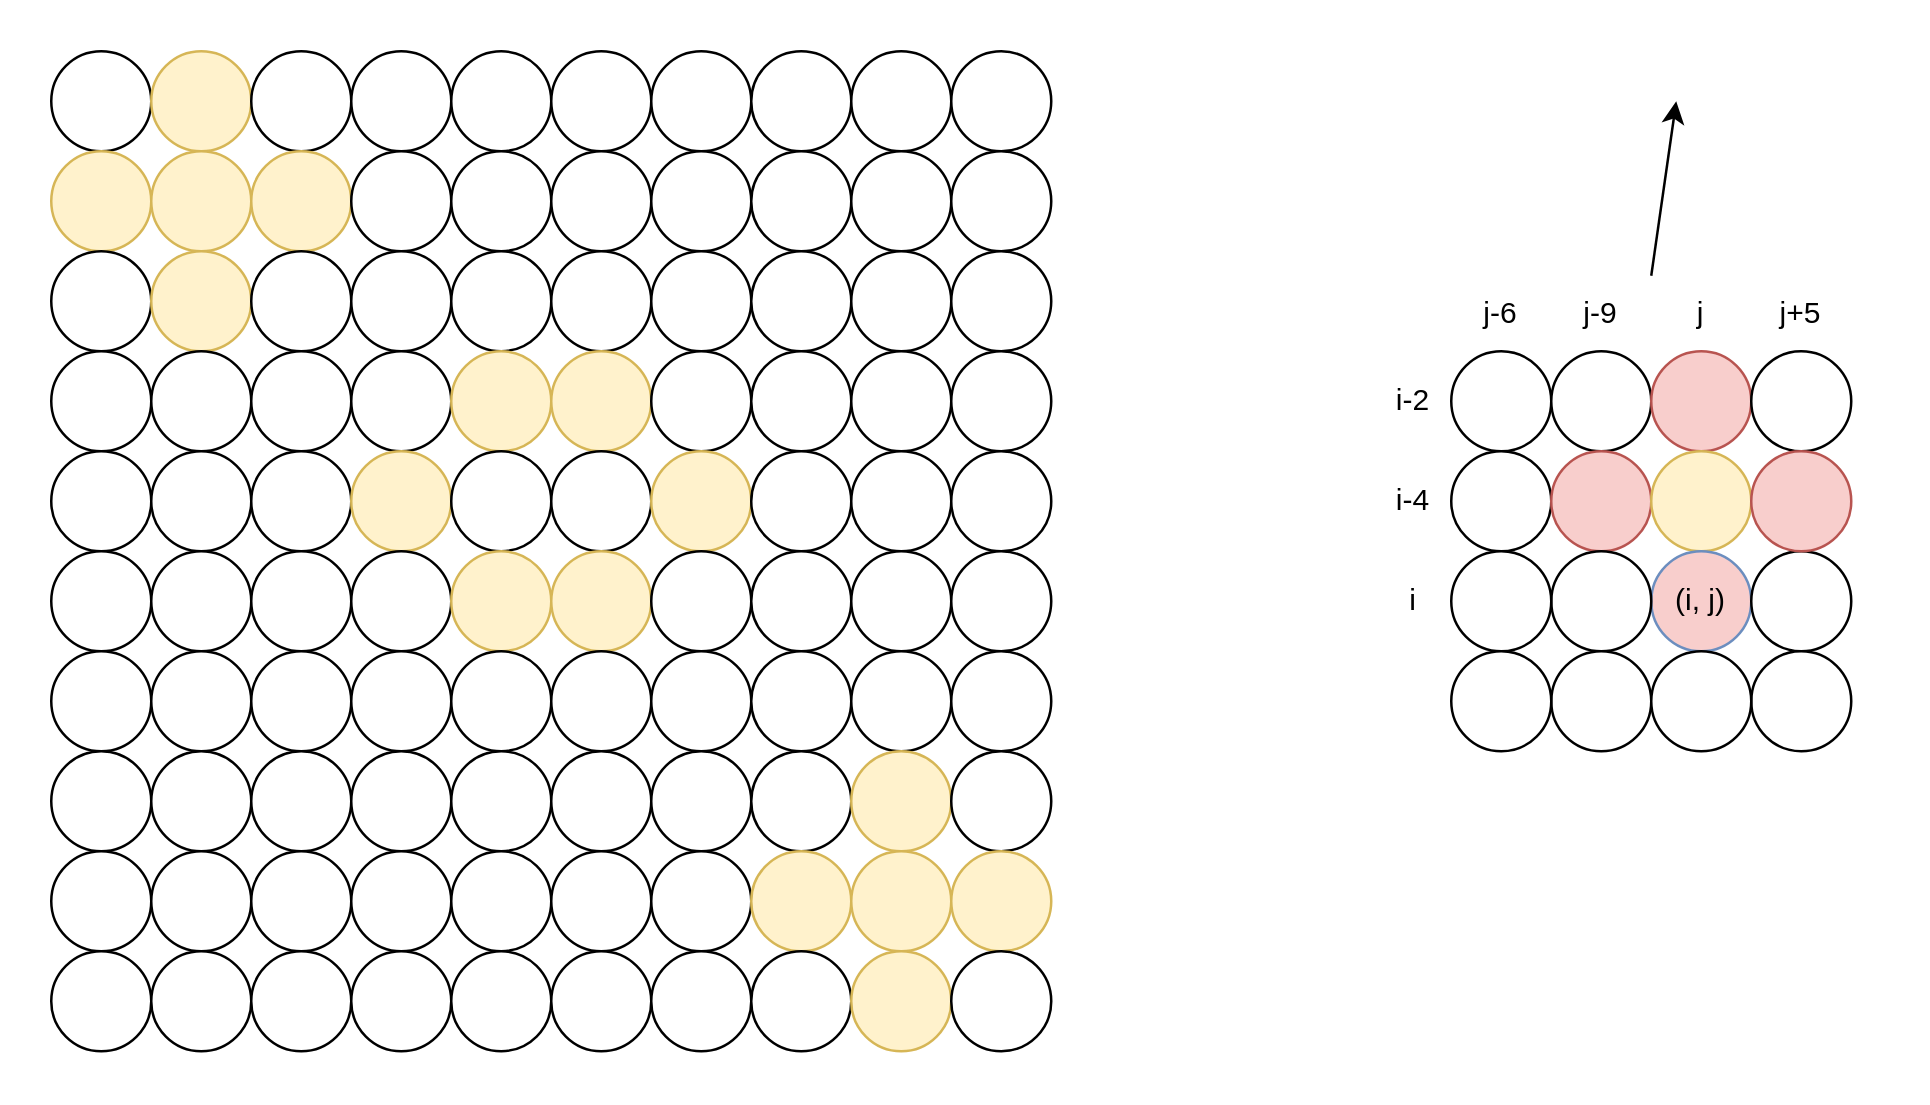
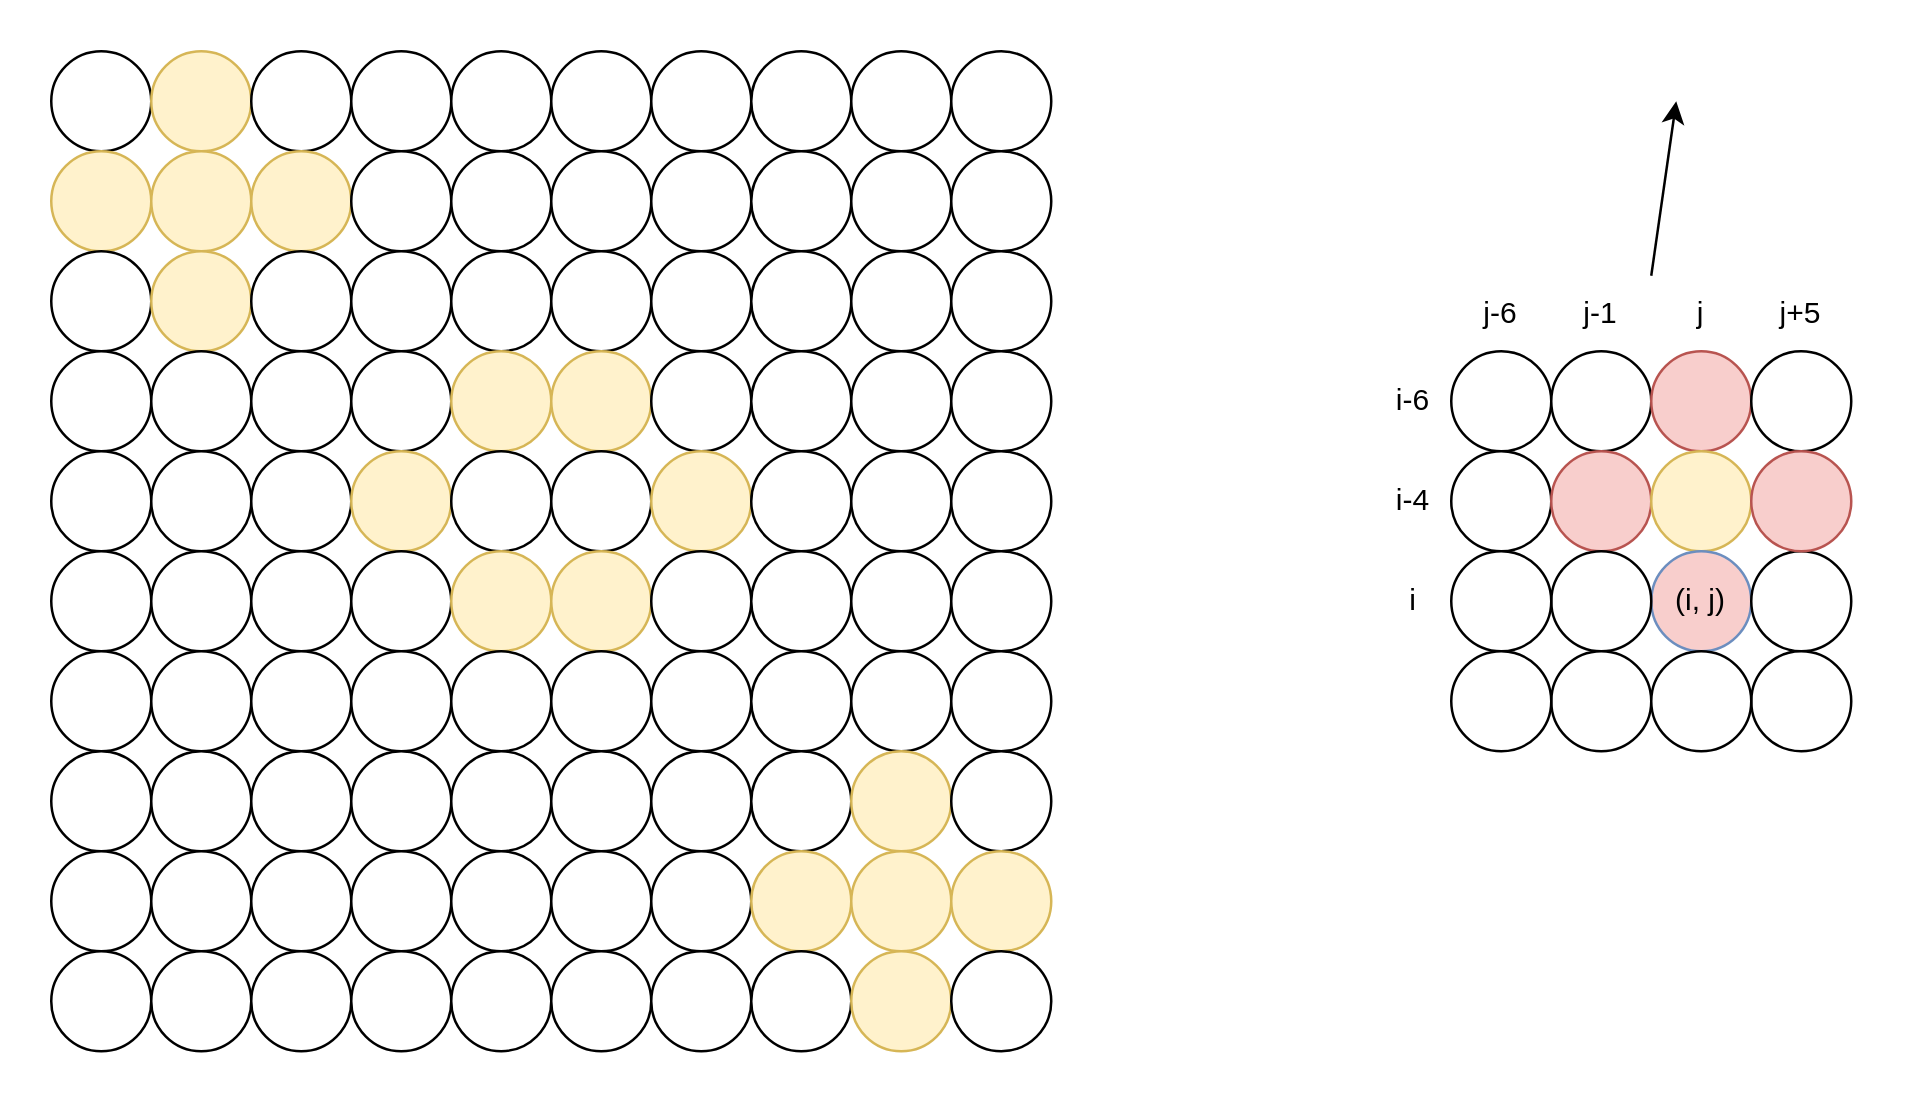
(1601, 314) -> (1601, 314)
(1414, 401) -> (1414, 401)
